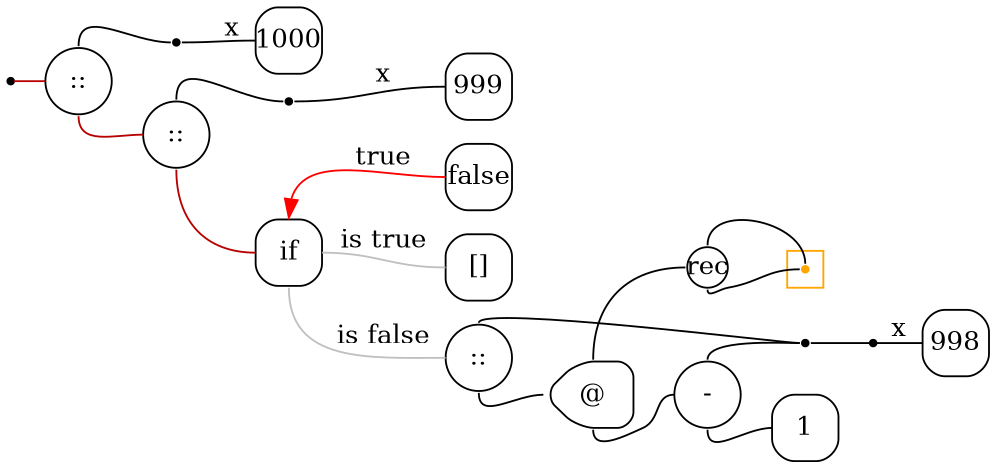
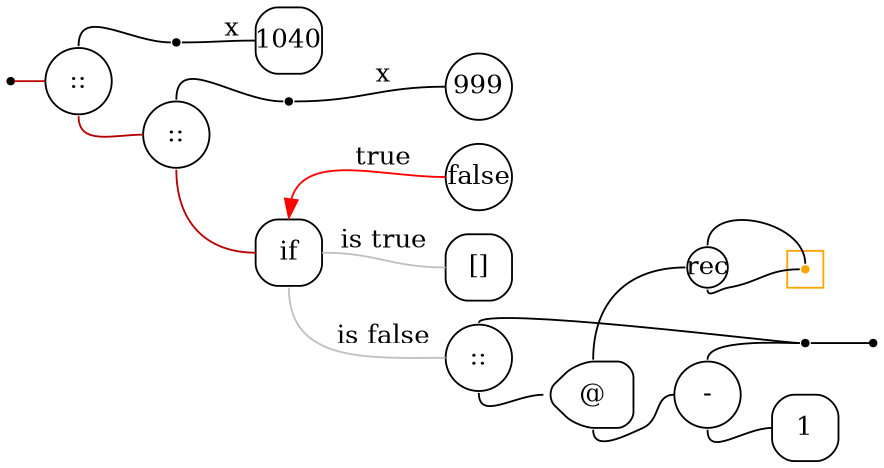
(289, 41) -> (289, 41)
(479, 87) -> (479, 87)
(479, 177) -> (479, 177)
(956, 343) -> none
